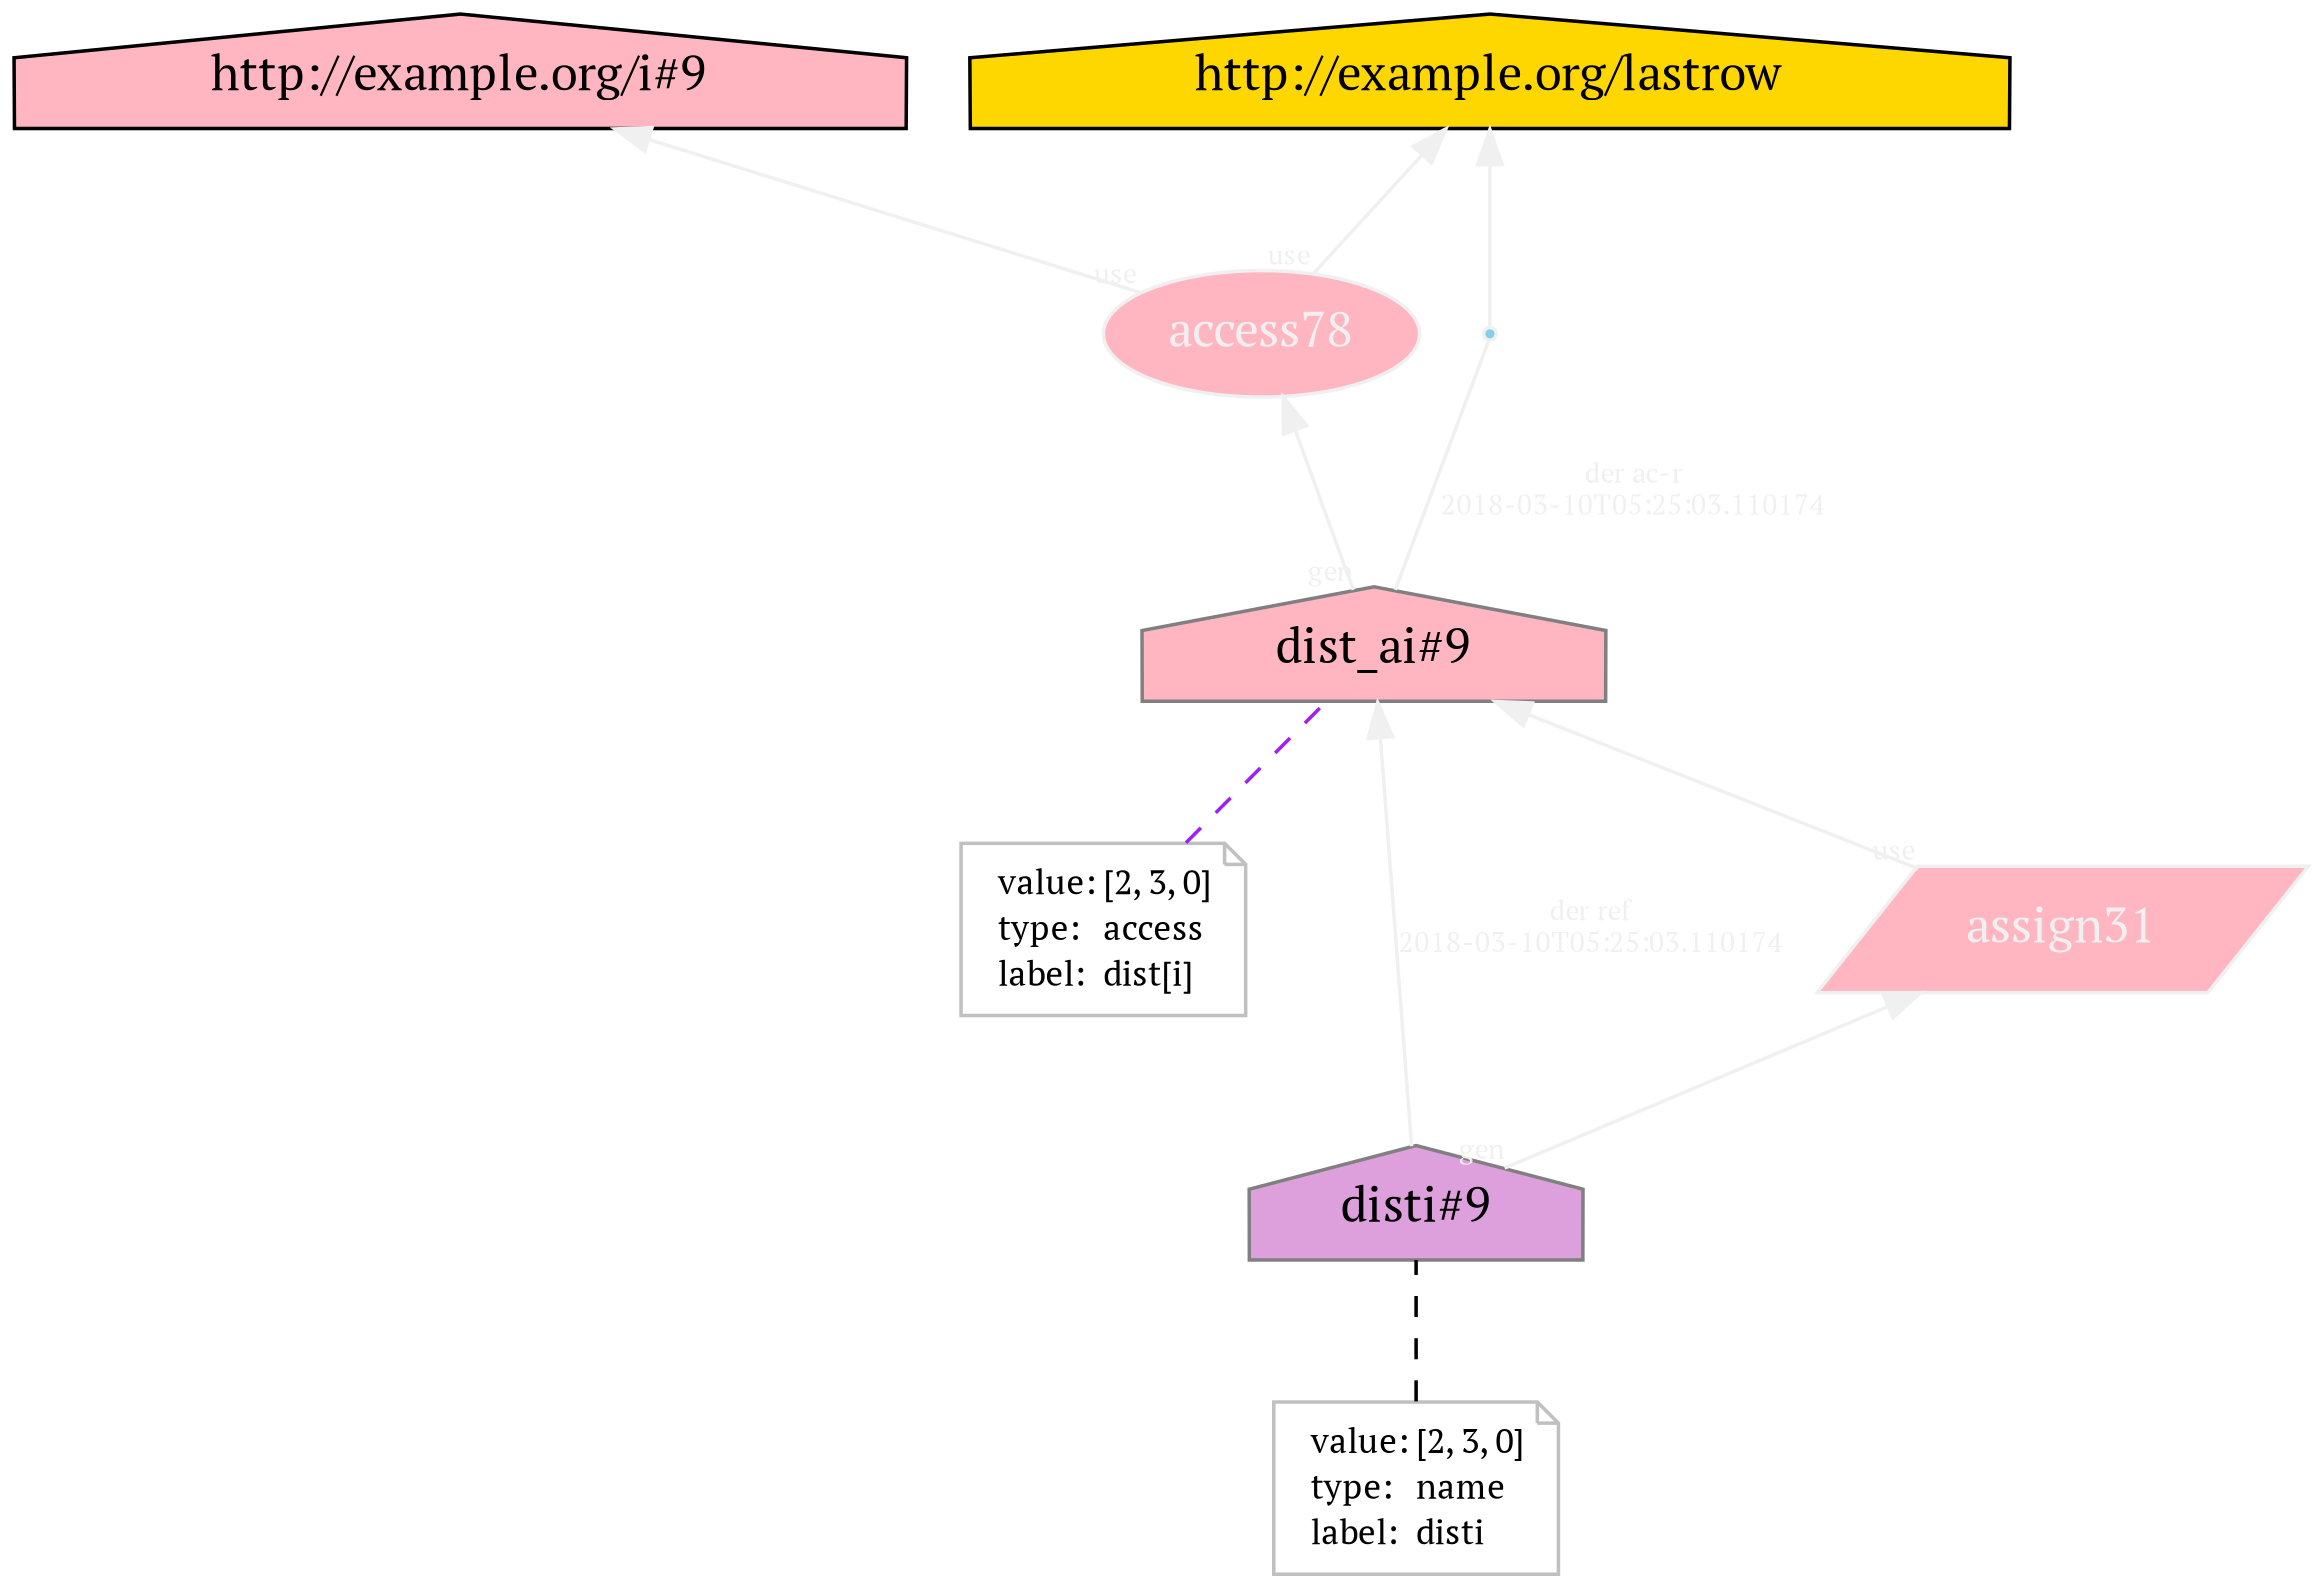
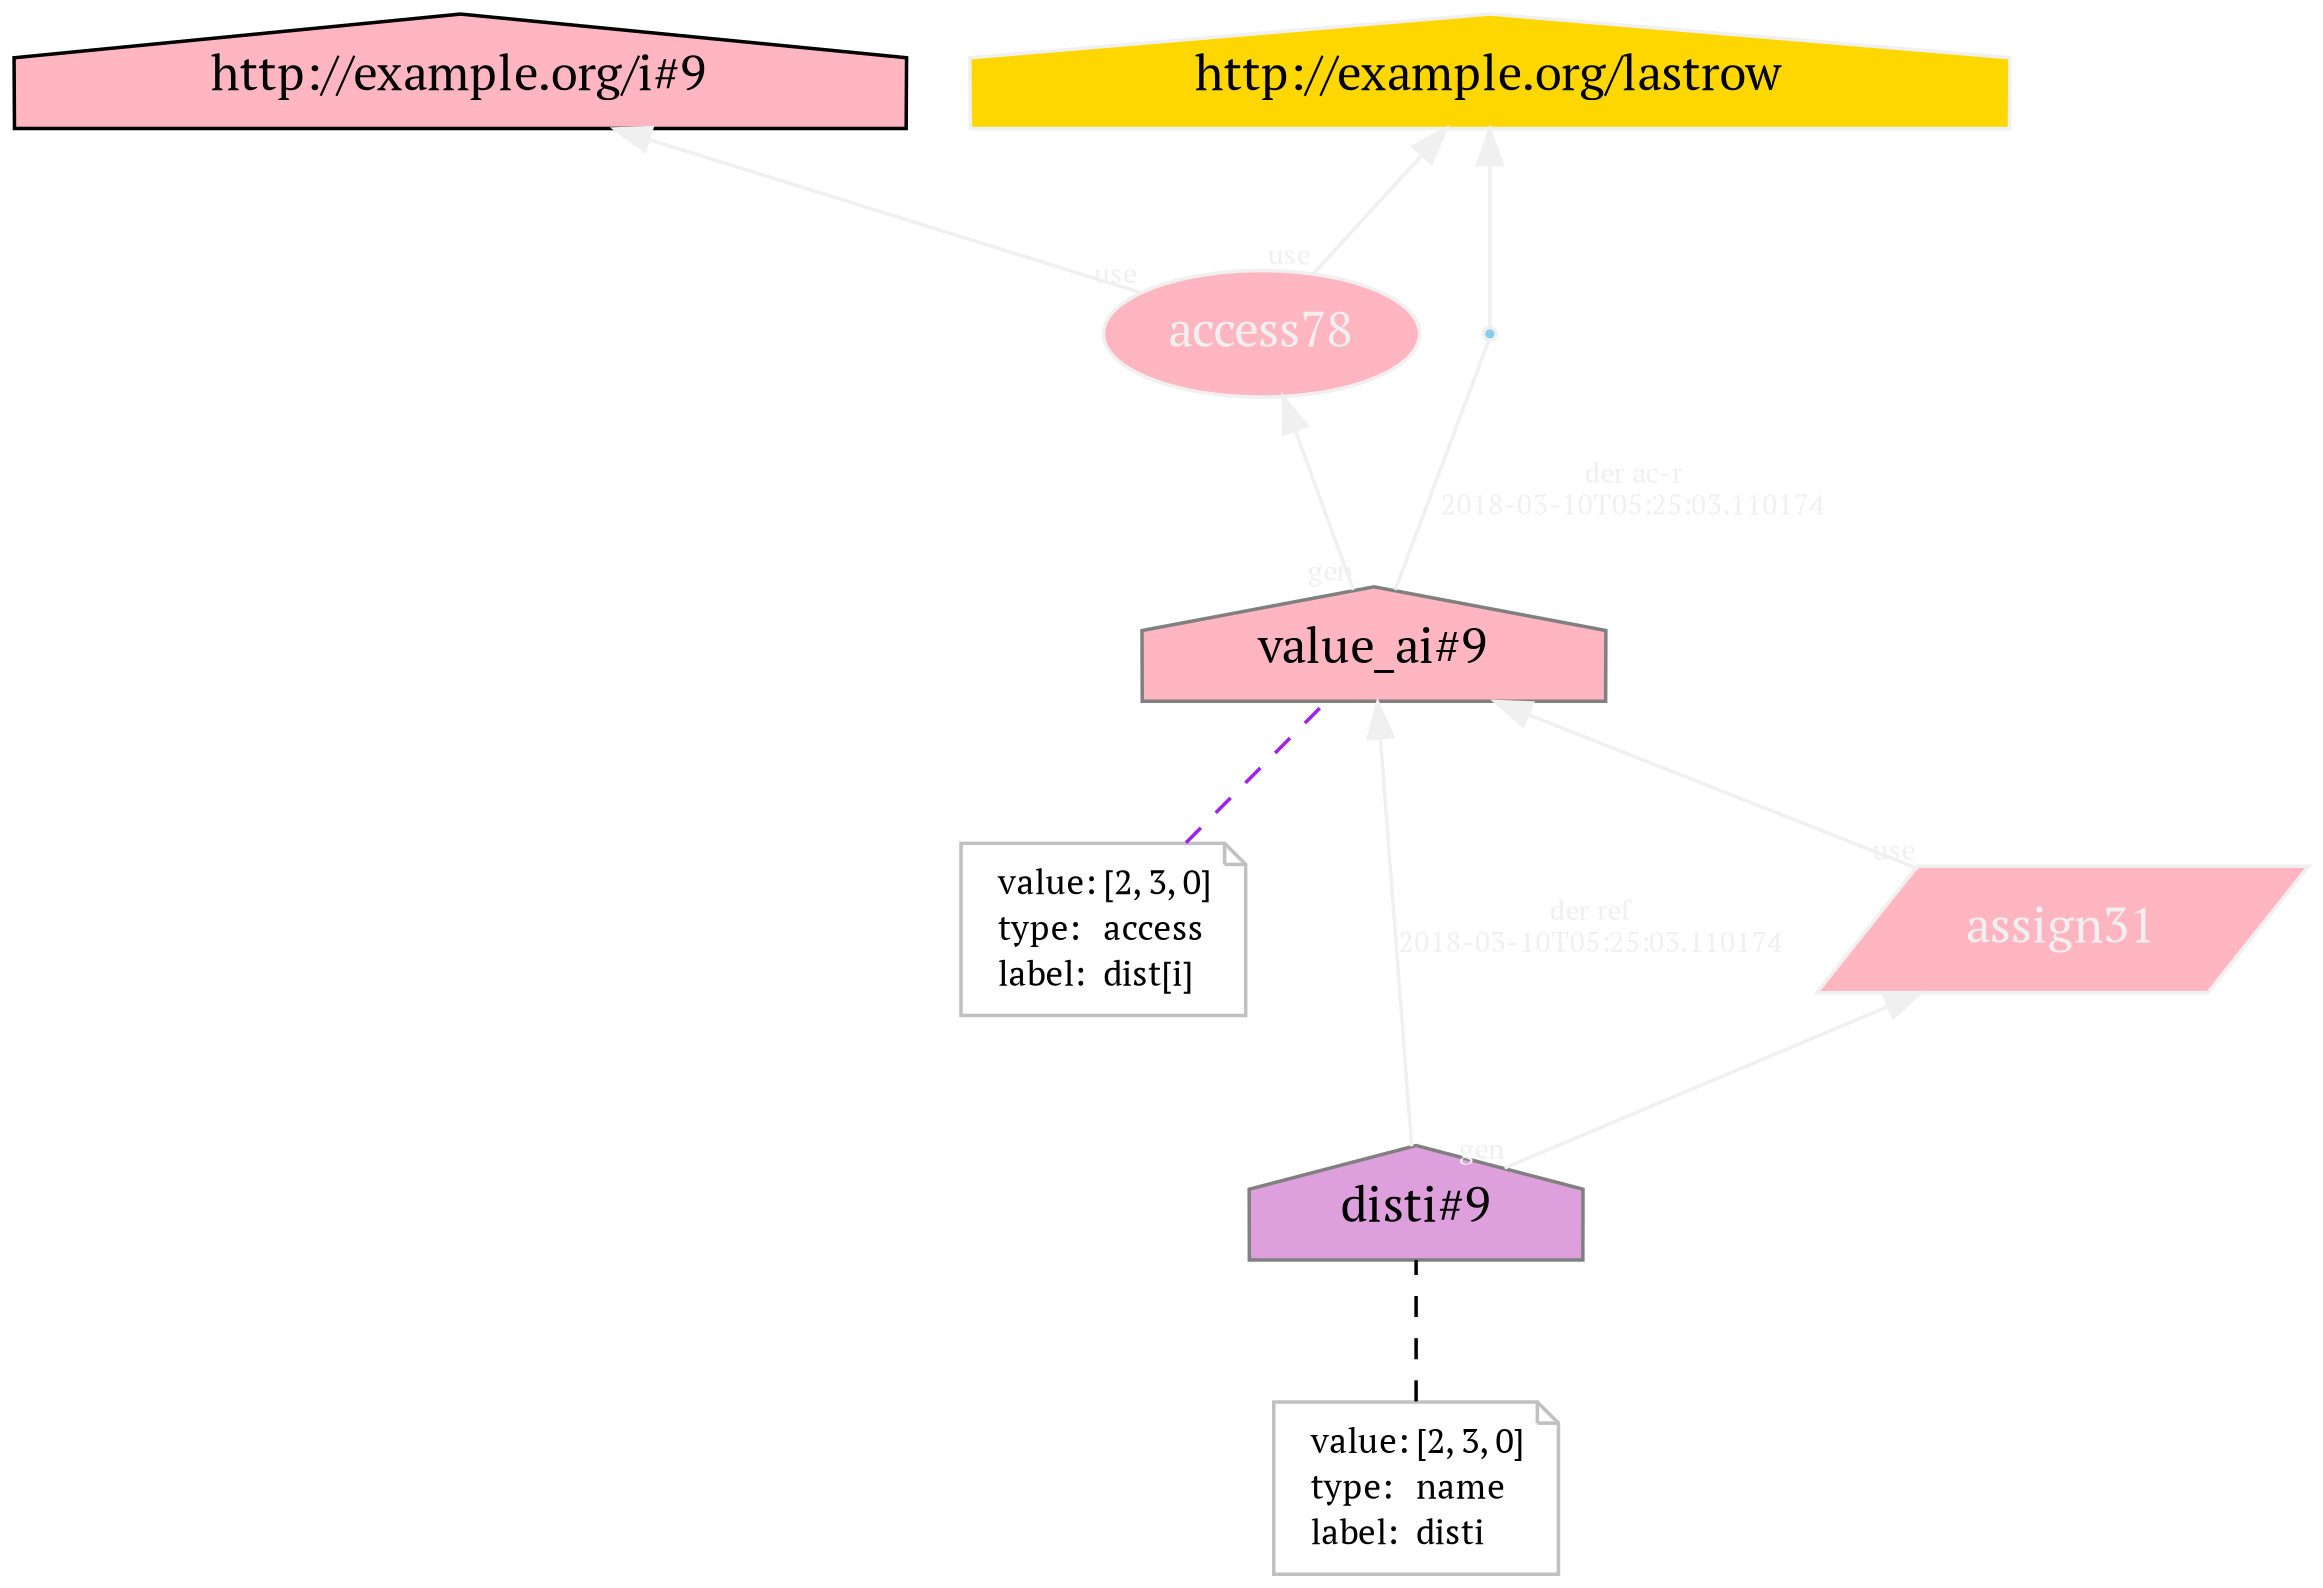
(1490, 77) -> (1490, 77)
(1374, 650) -> (1374, 650)
